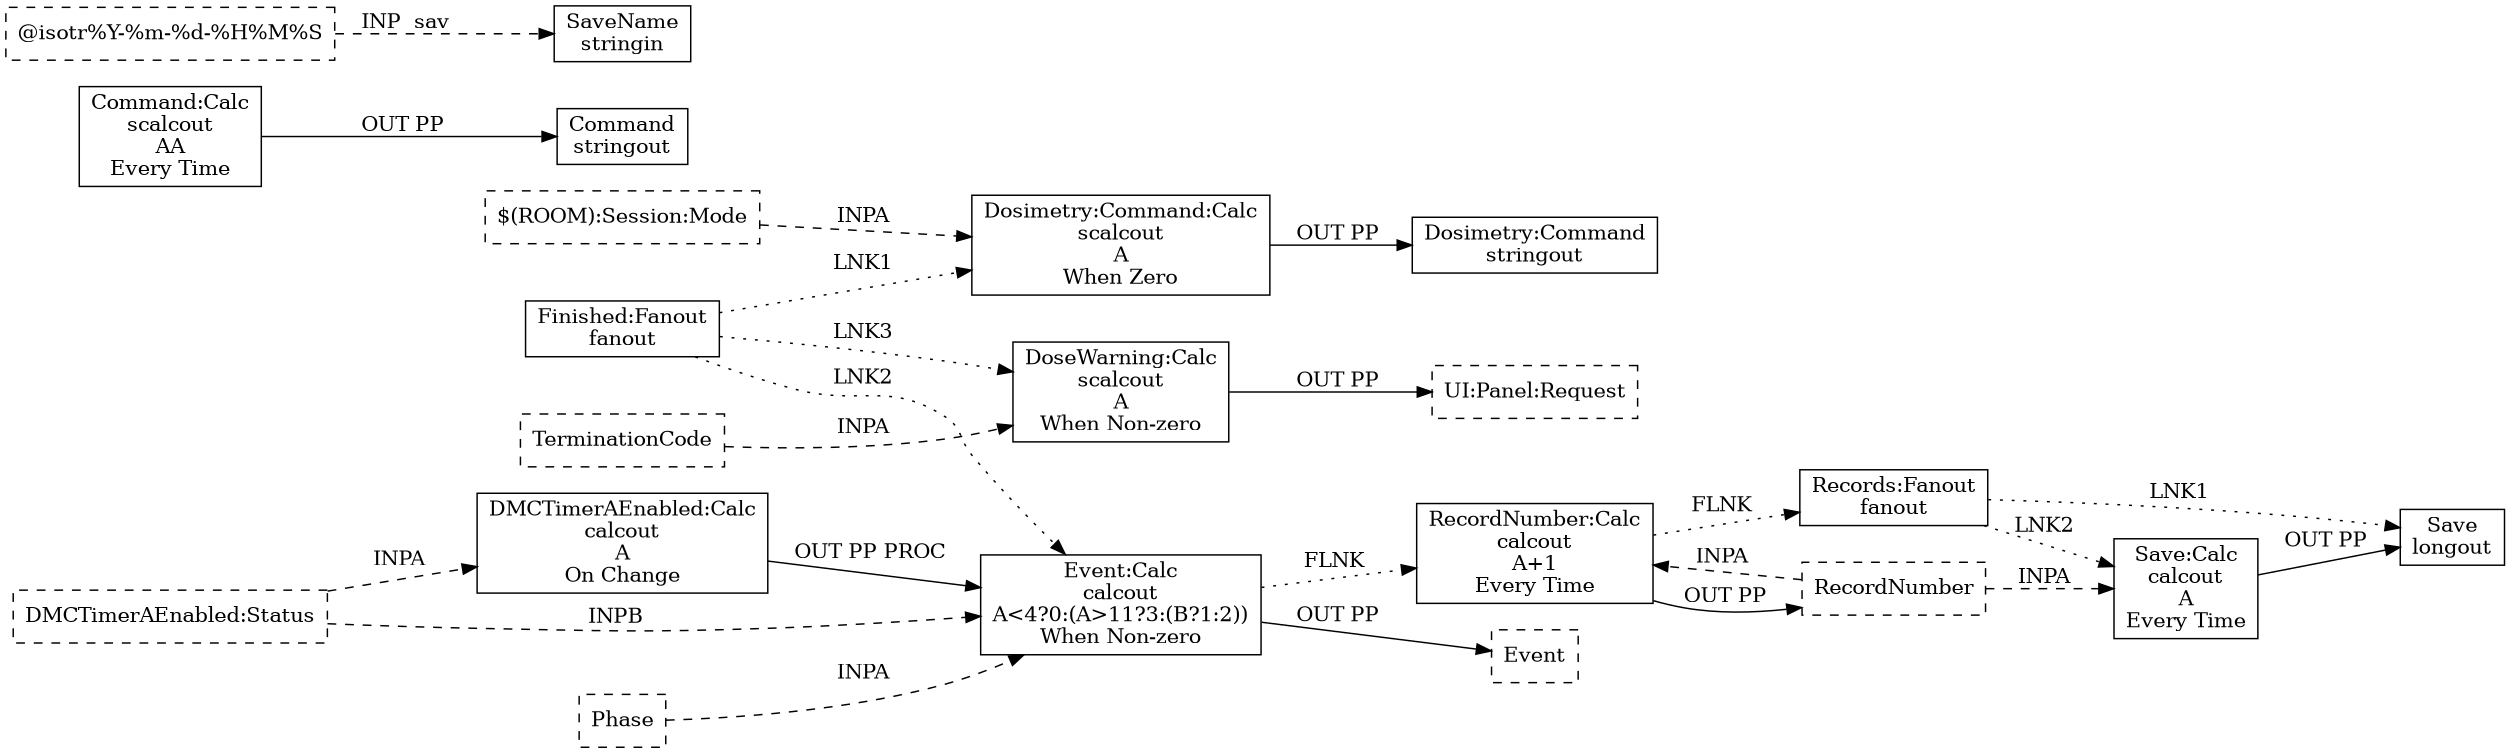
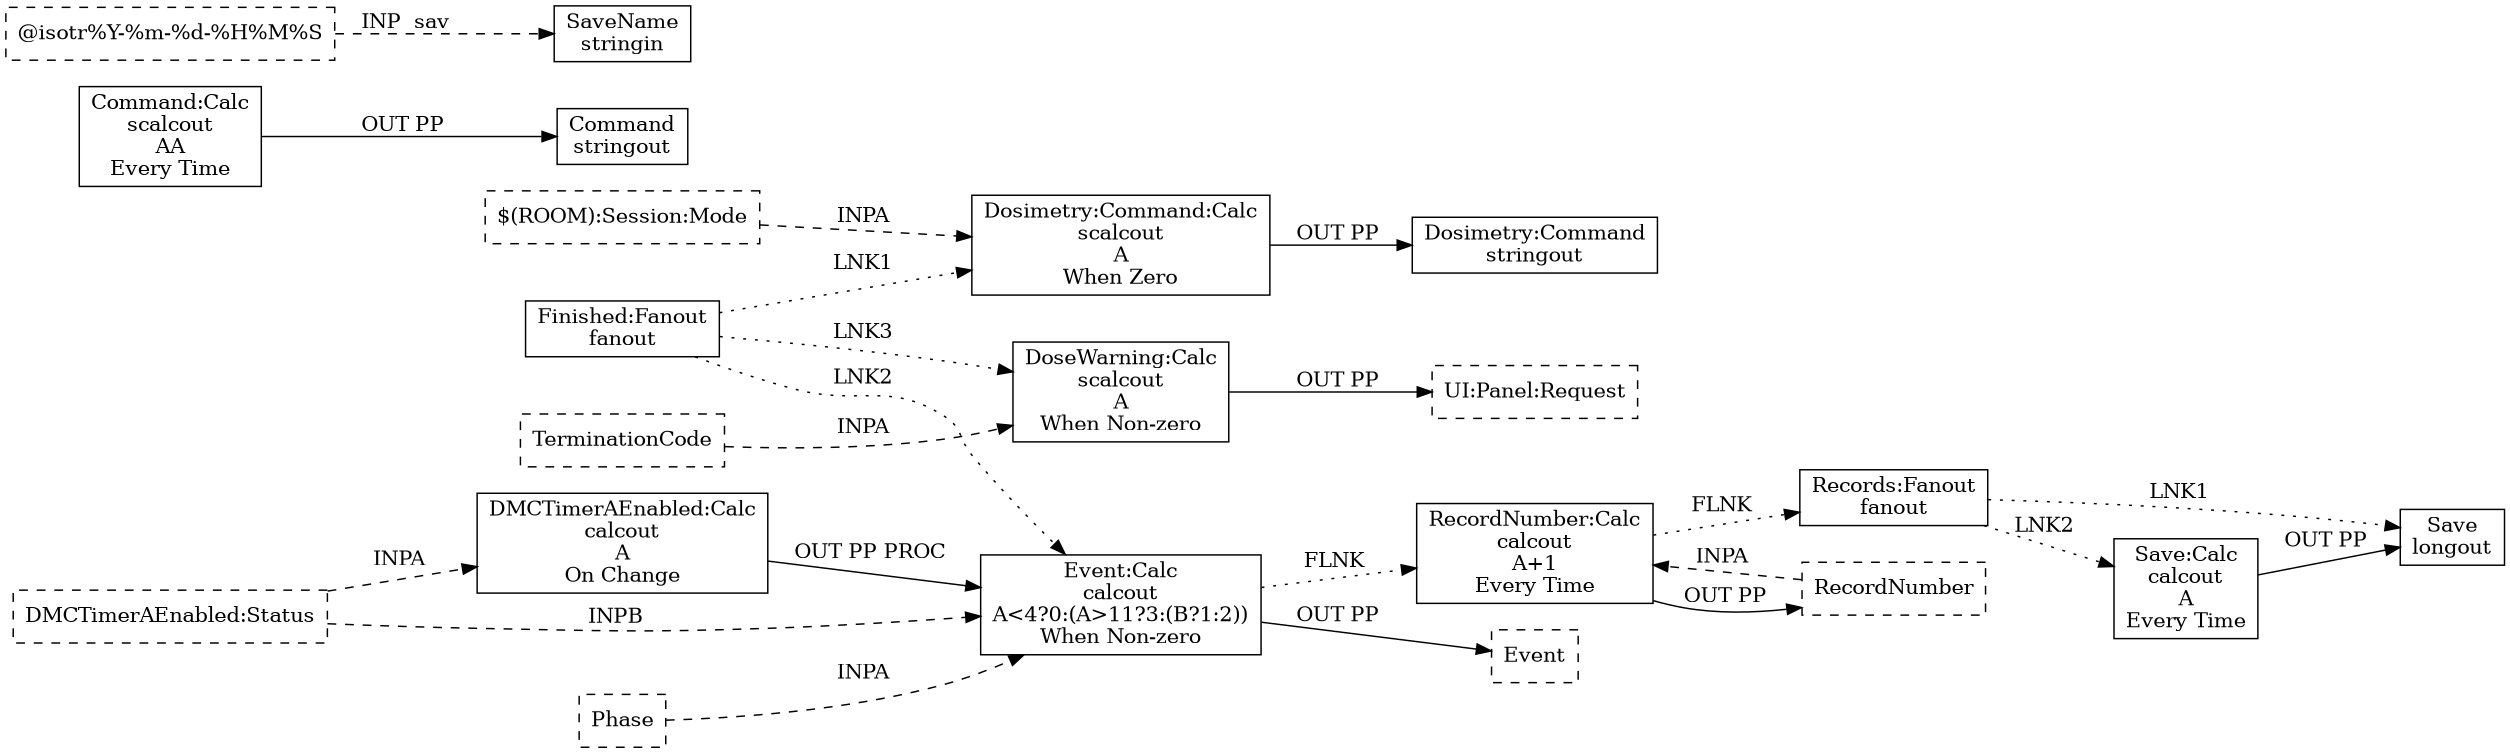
(2042, 589) -> none
